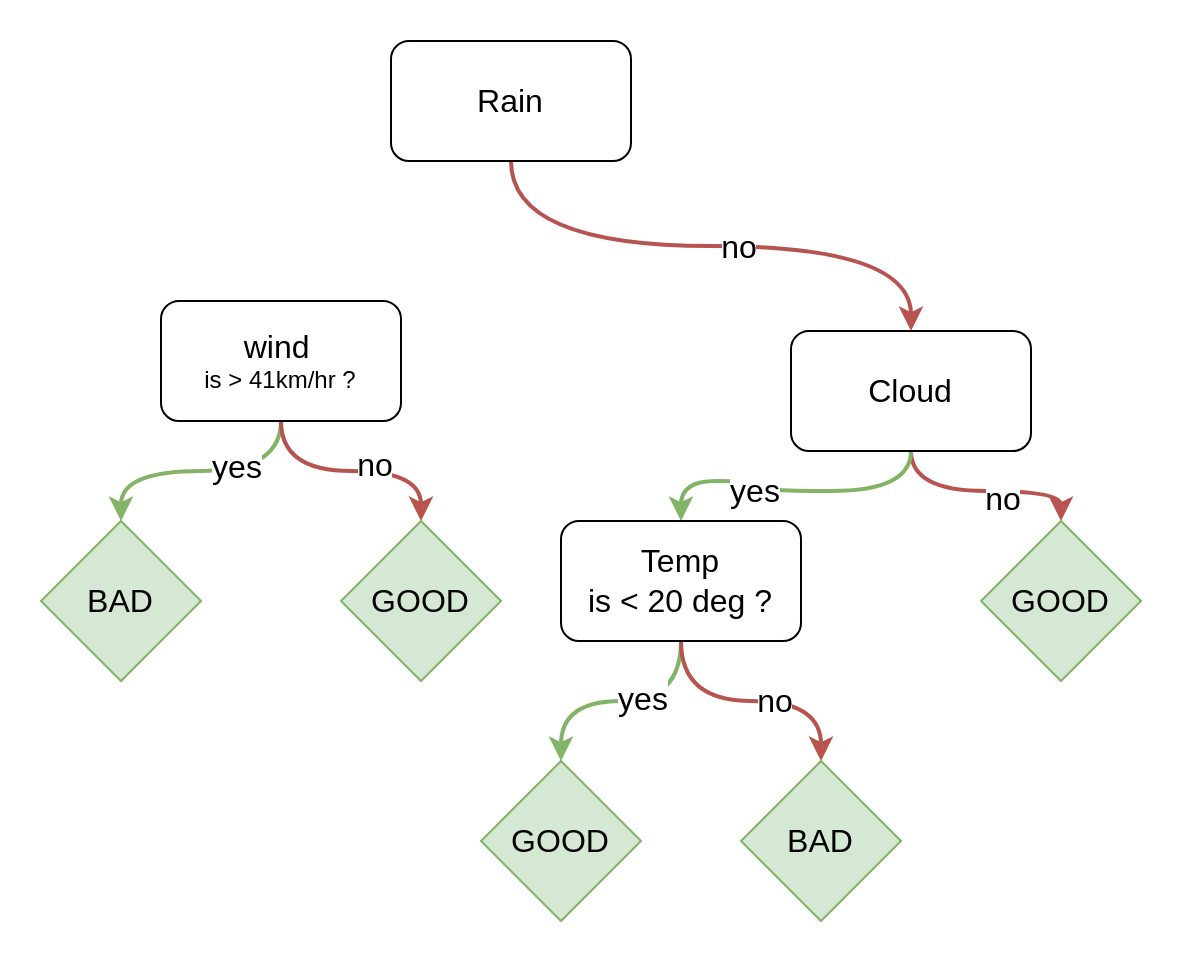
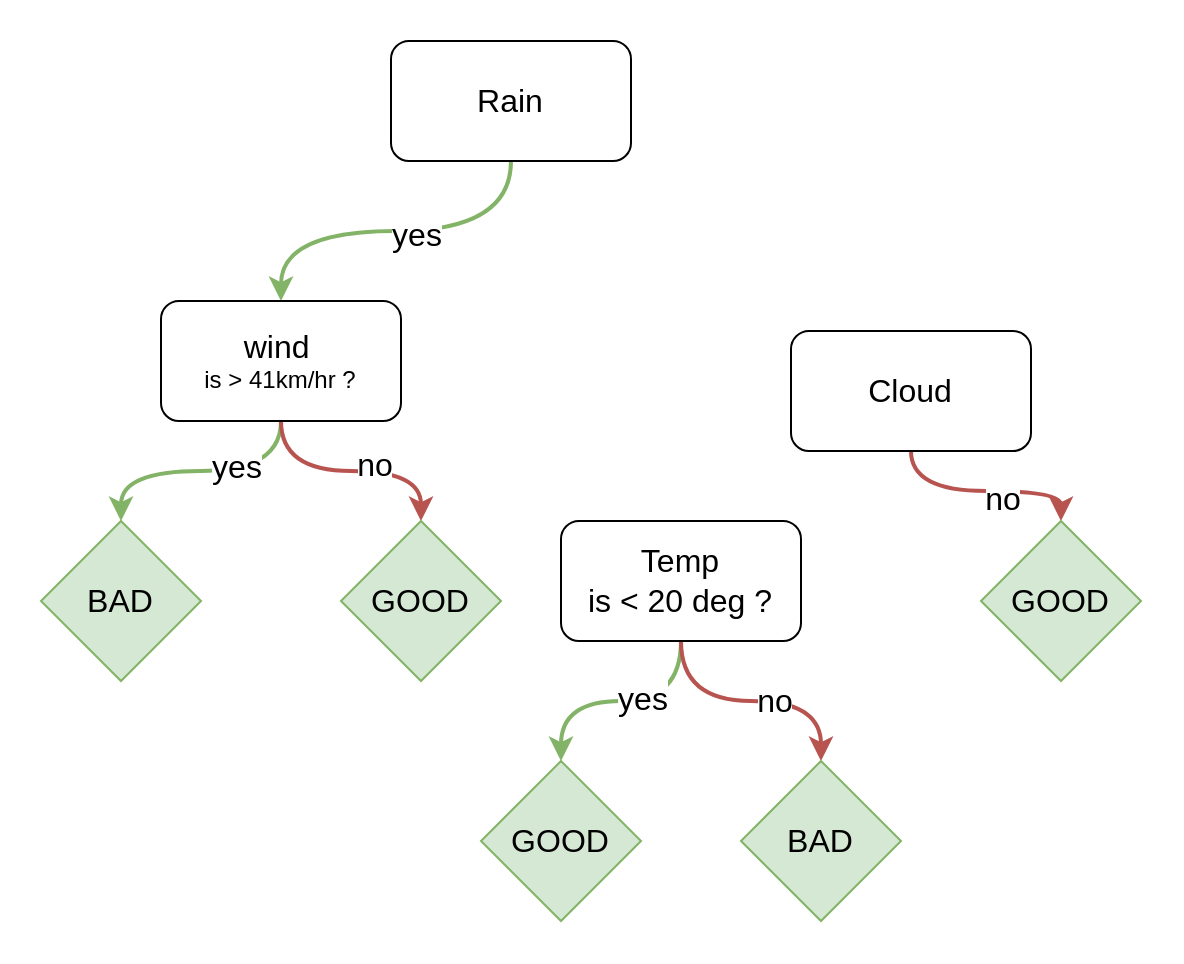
none -> (396, 231)
(712, 246) -> none
(832, 491) -> none
